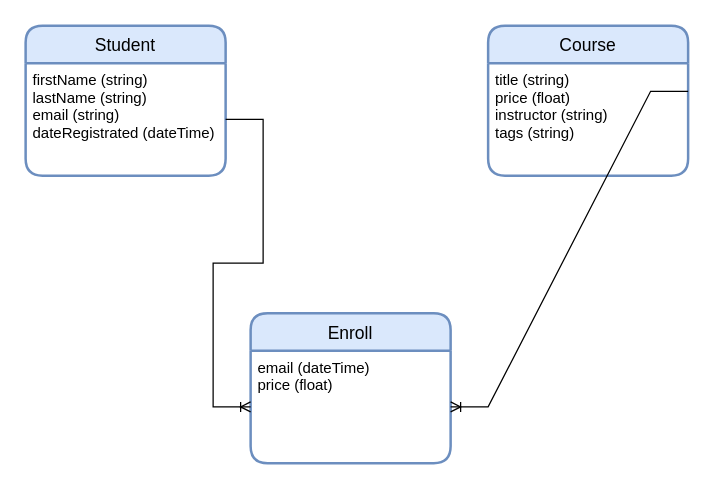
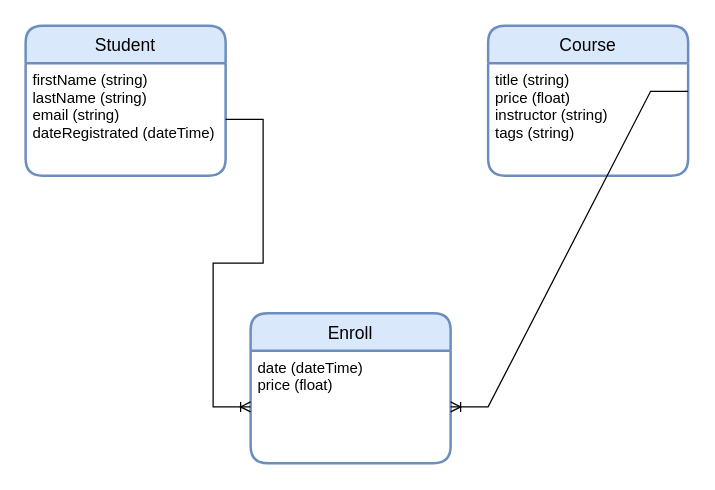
(317, 368) -> (317, 368)
